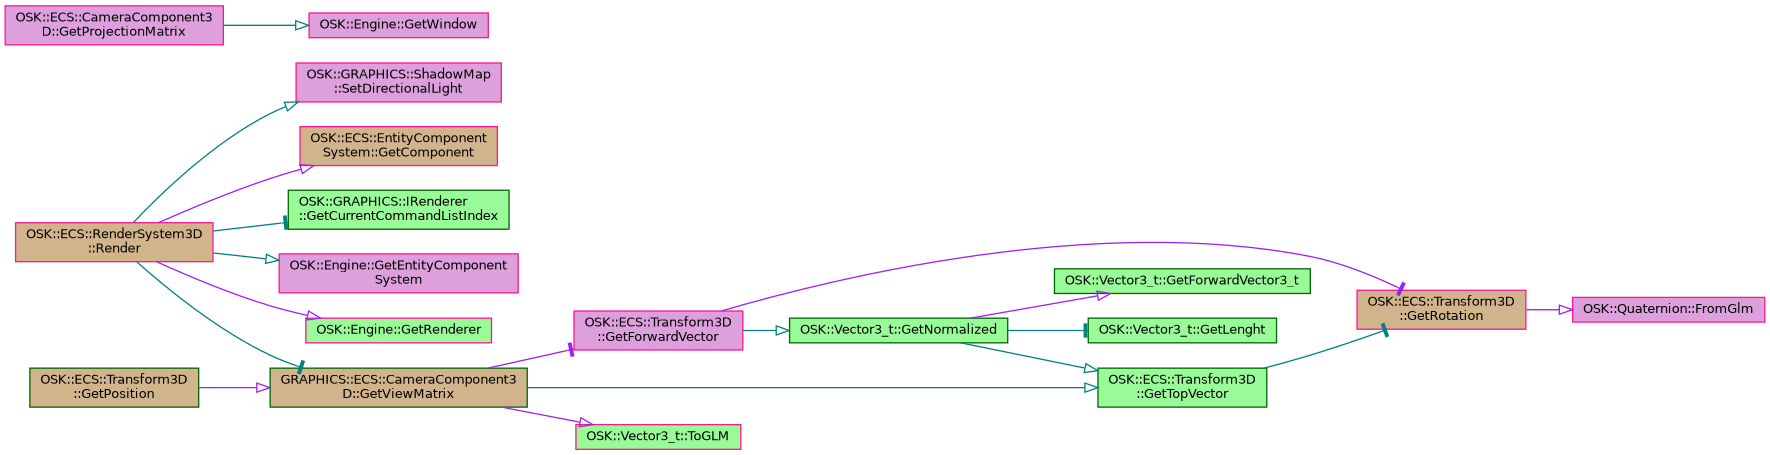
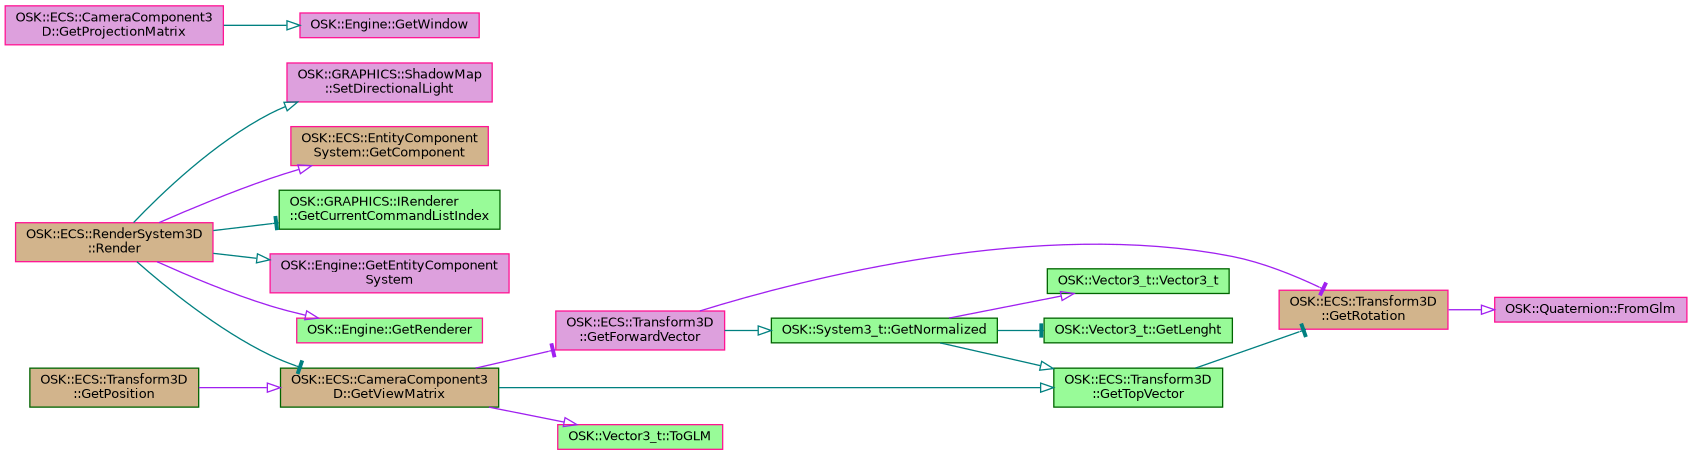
(1182, 281) -> (1138, 281)
(899, 330) -> (884, 330)
(399, 388) -> (390, 388)
